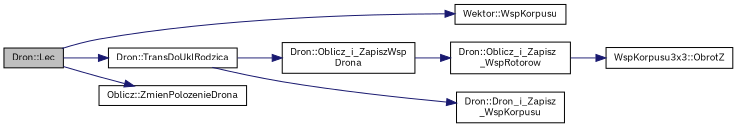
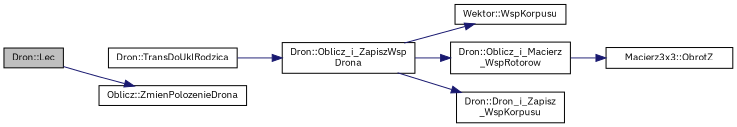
(252, 21) -> (435, 35)
(81, 58) -> none
(510, 58) -> (510, 58)
(669, 58) -> (669, 58)
(329, 89) -> (425, 81)
